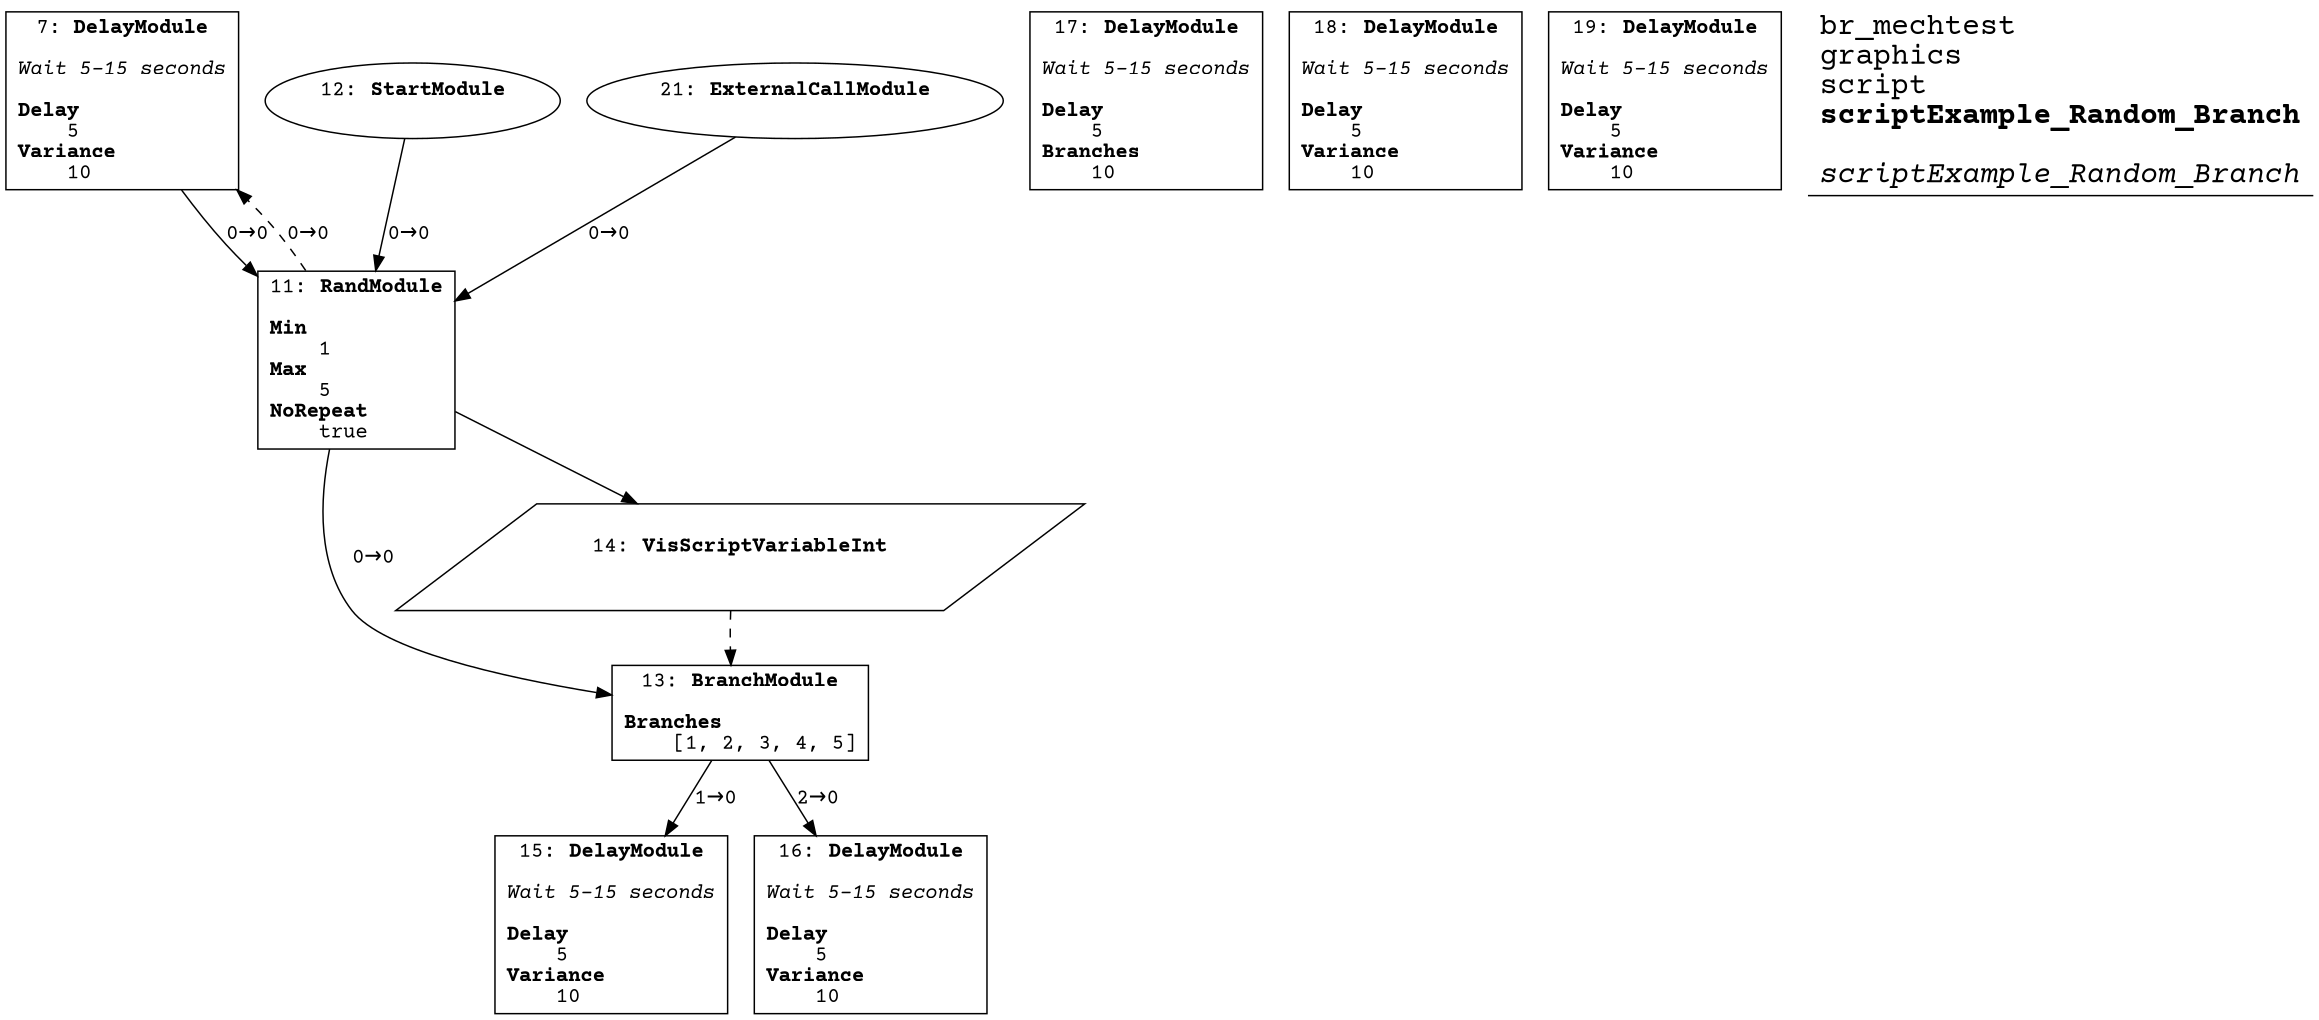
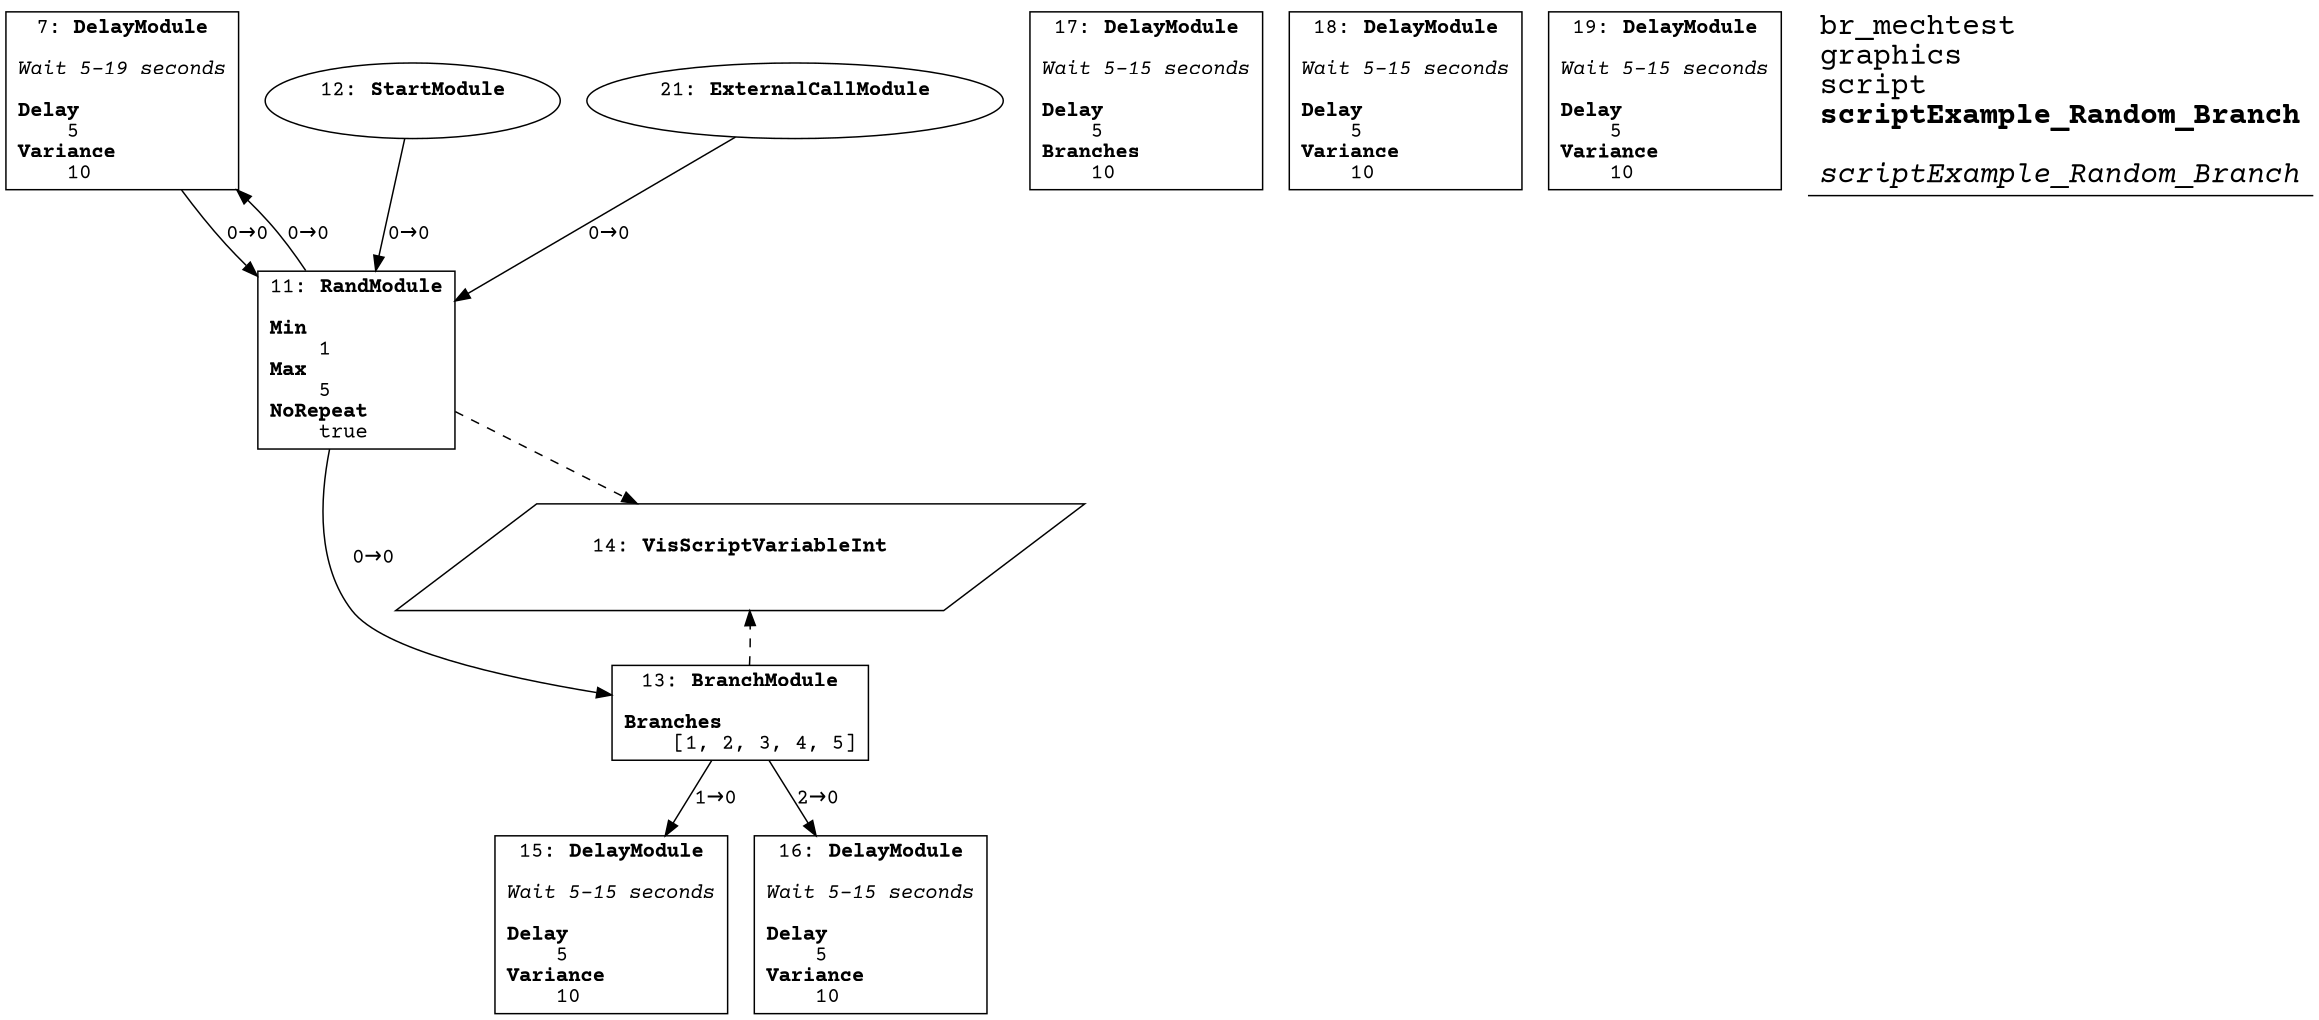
(122, 68) -> (122, 68)
(279, 234) -> (279, 234)
(539, 454) -> (539, 454)
(730, 630) -> (750, 646)
